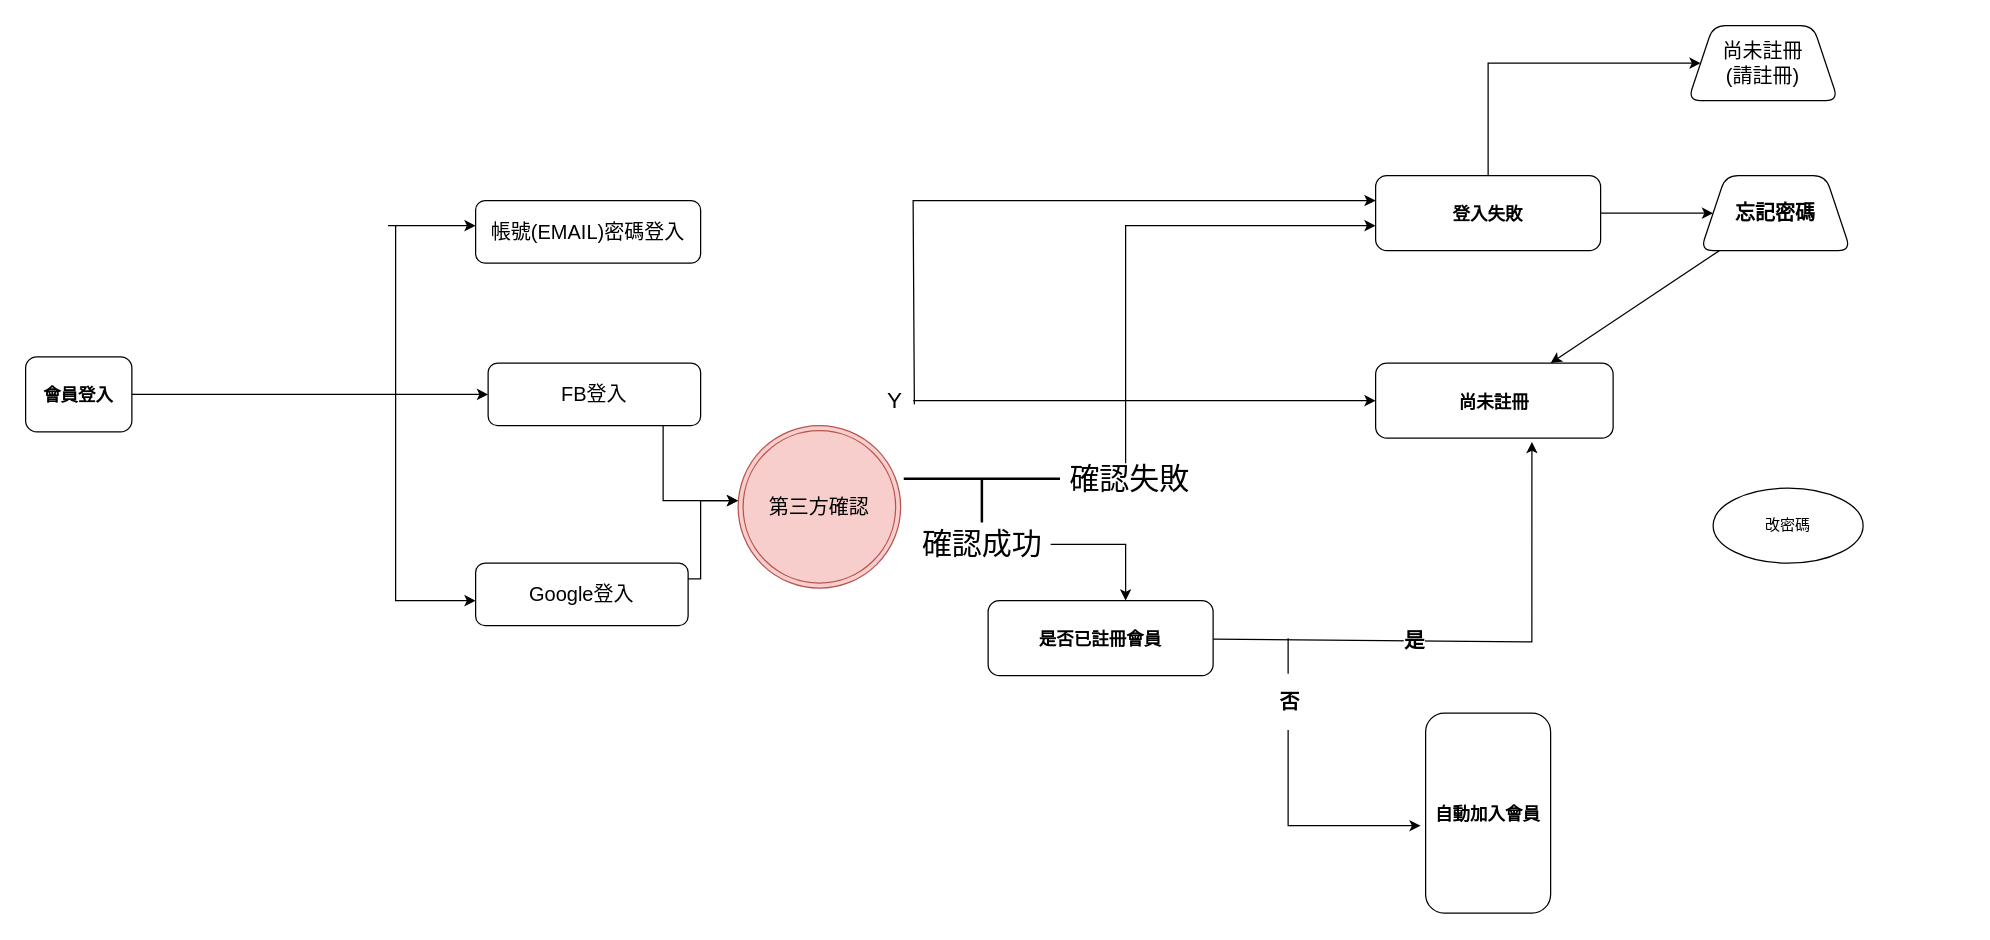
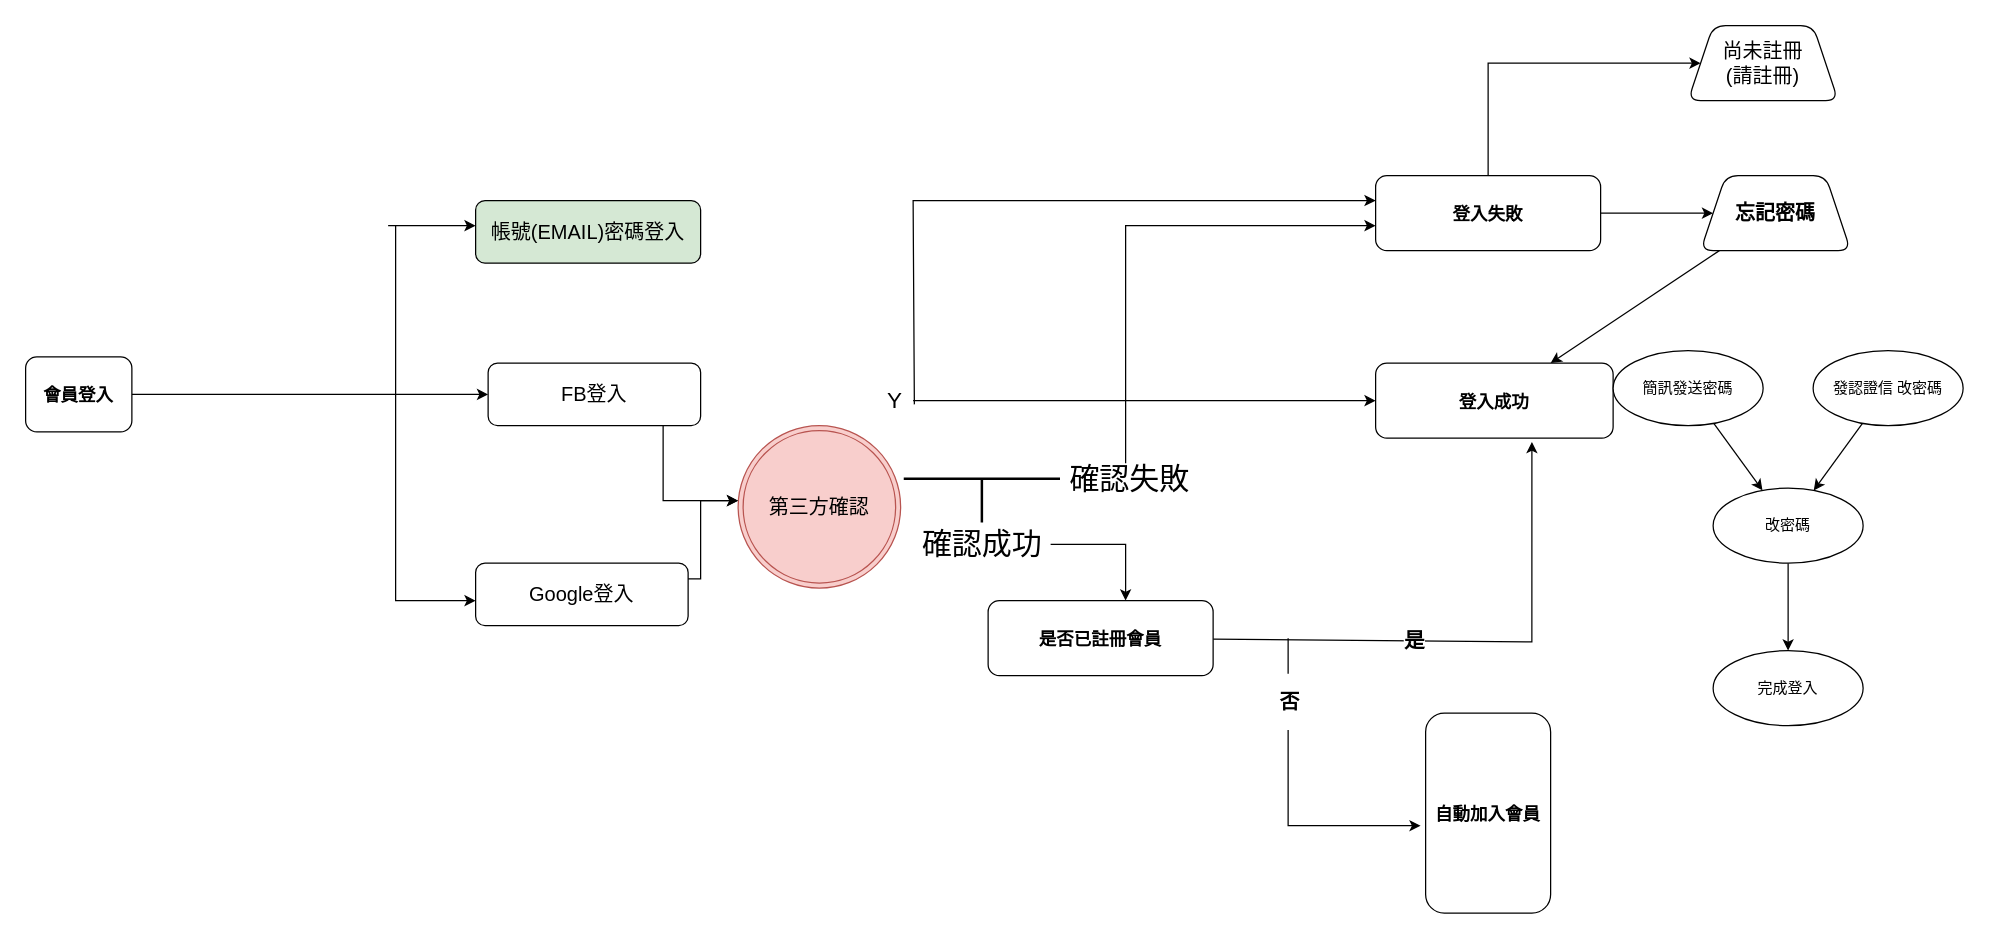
(588, 232) -> (588, 232)
none -> (1688, 388)
none -> (1888, 388)
(1494, 401) -> (1494, 401)
none -> (1736, 454)
none -> (1840, 454)
none -> (1788, 602)
none -> (1788, 688)
